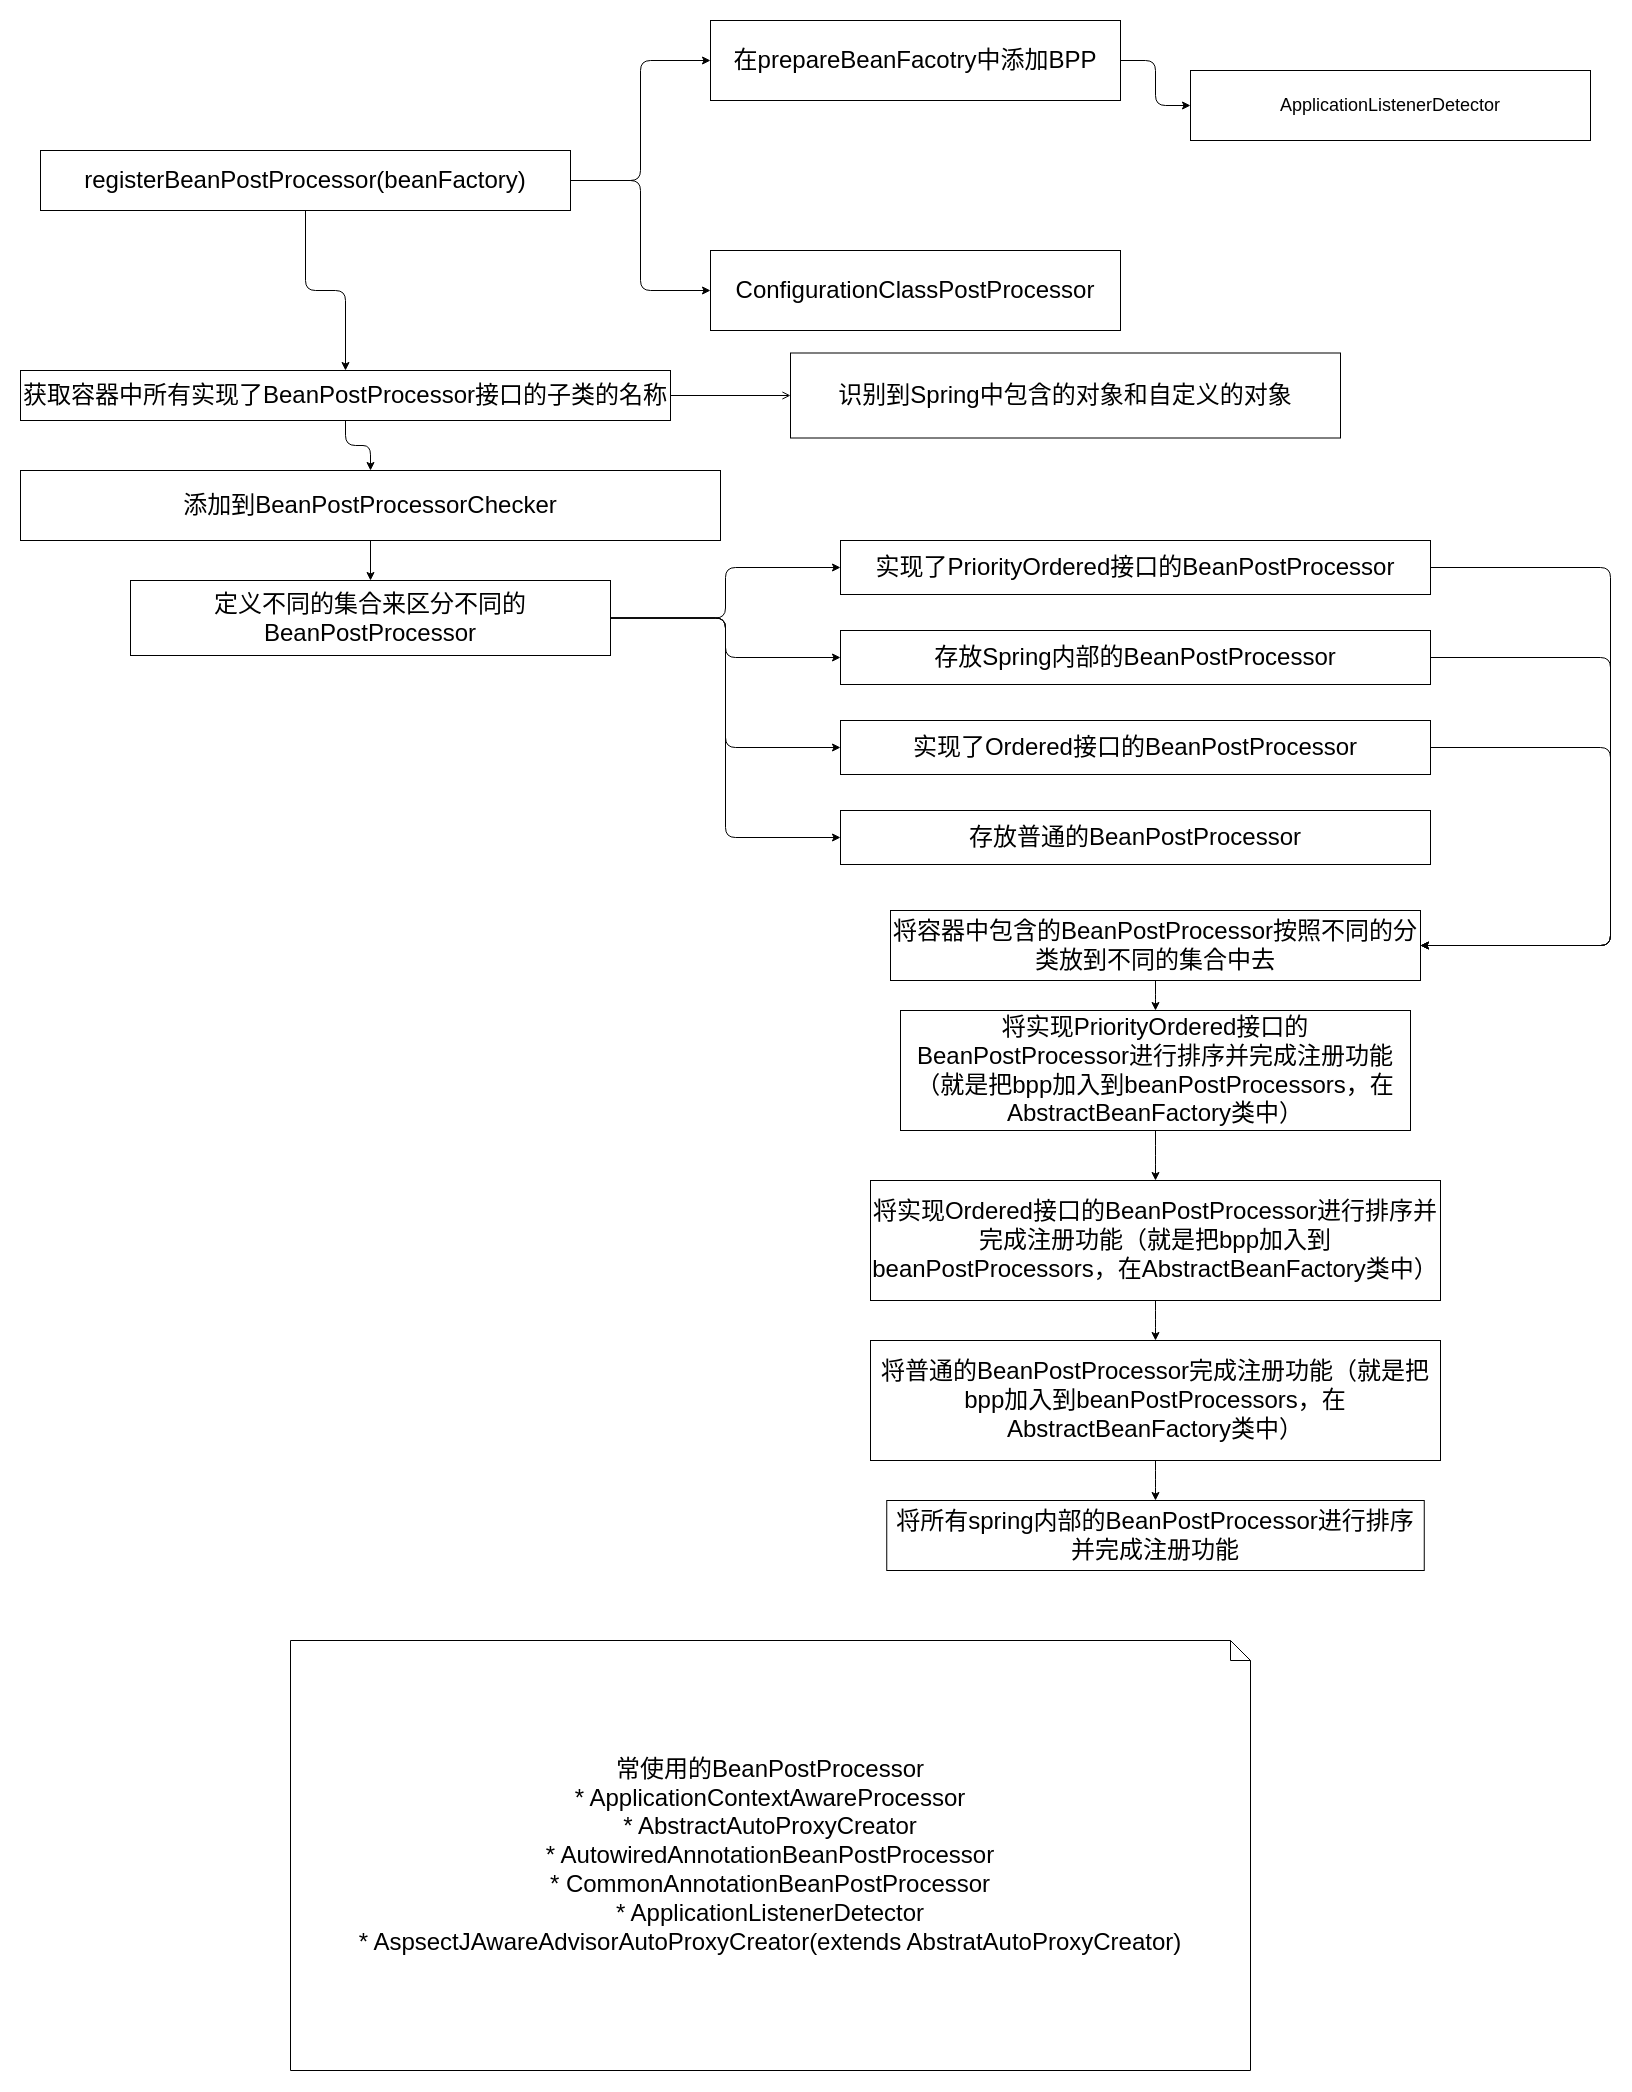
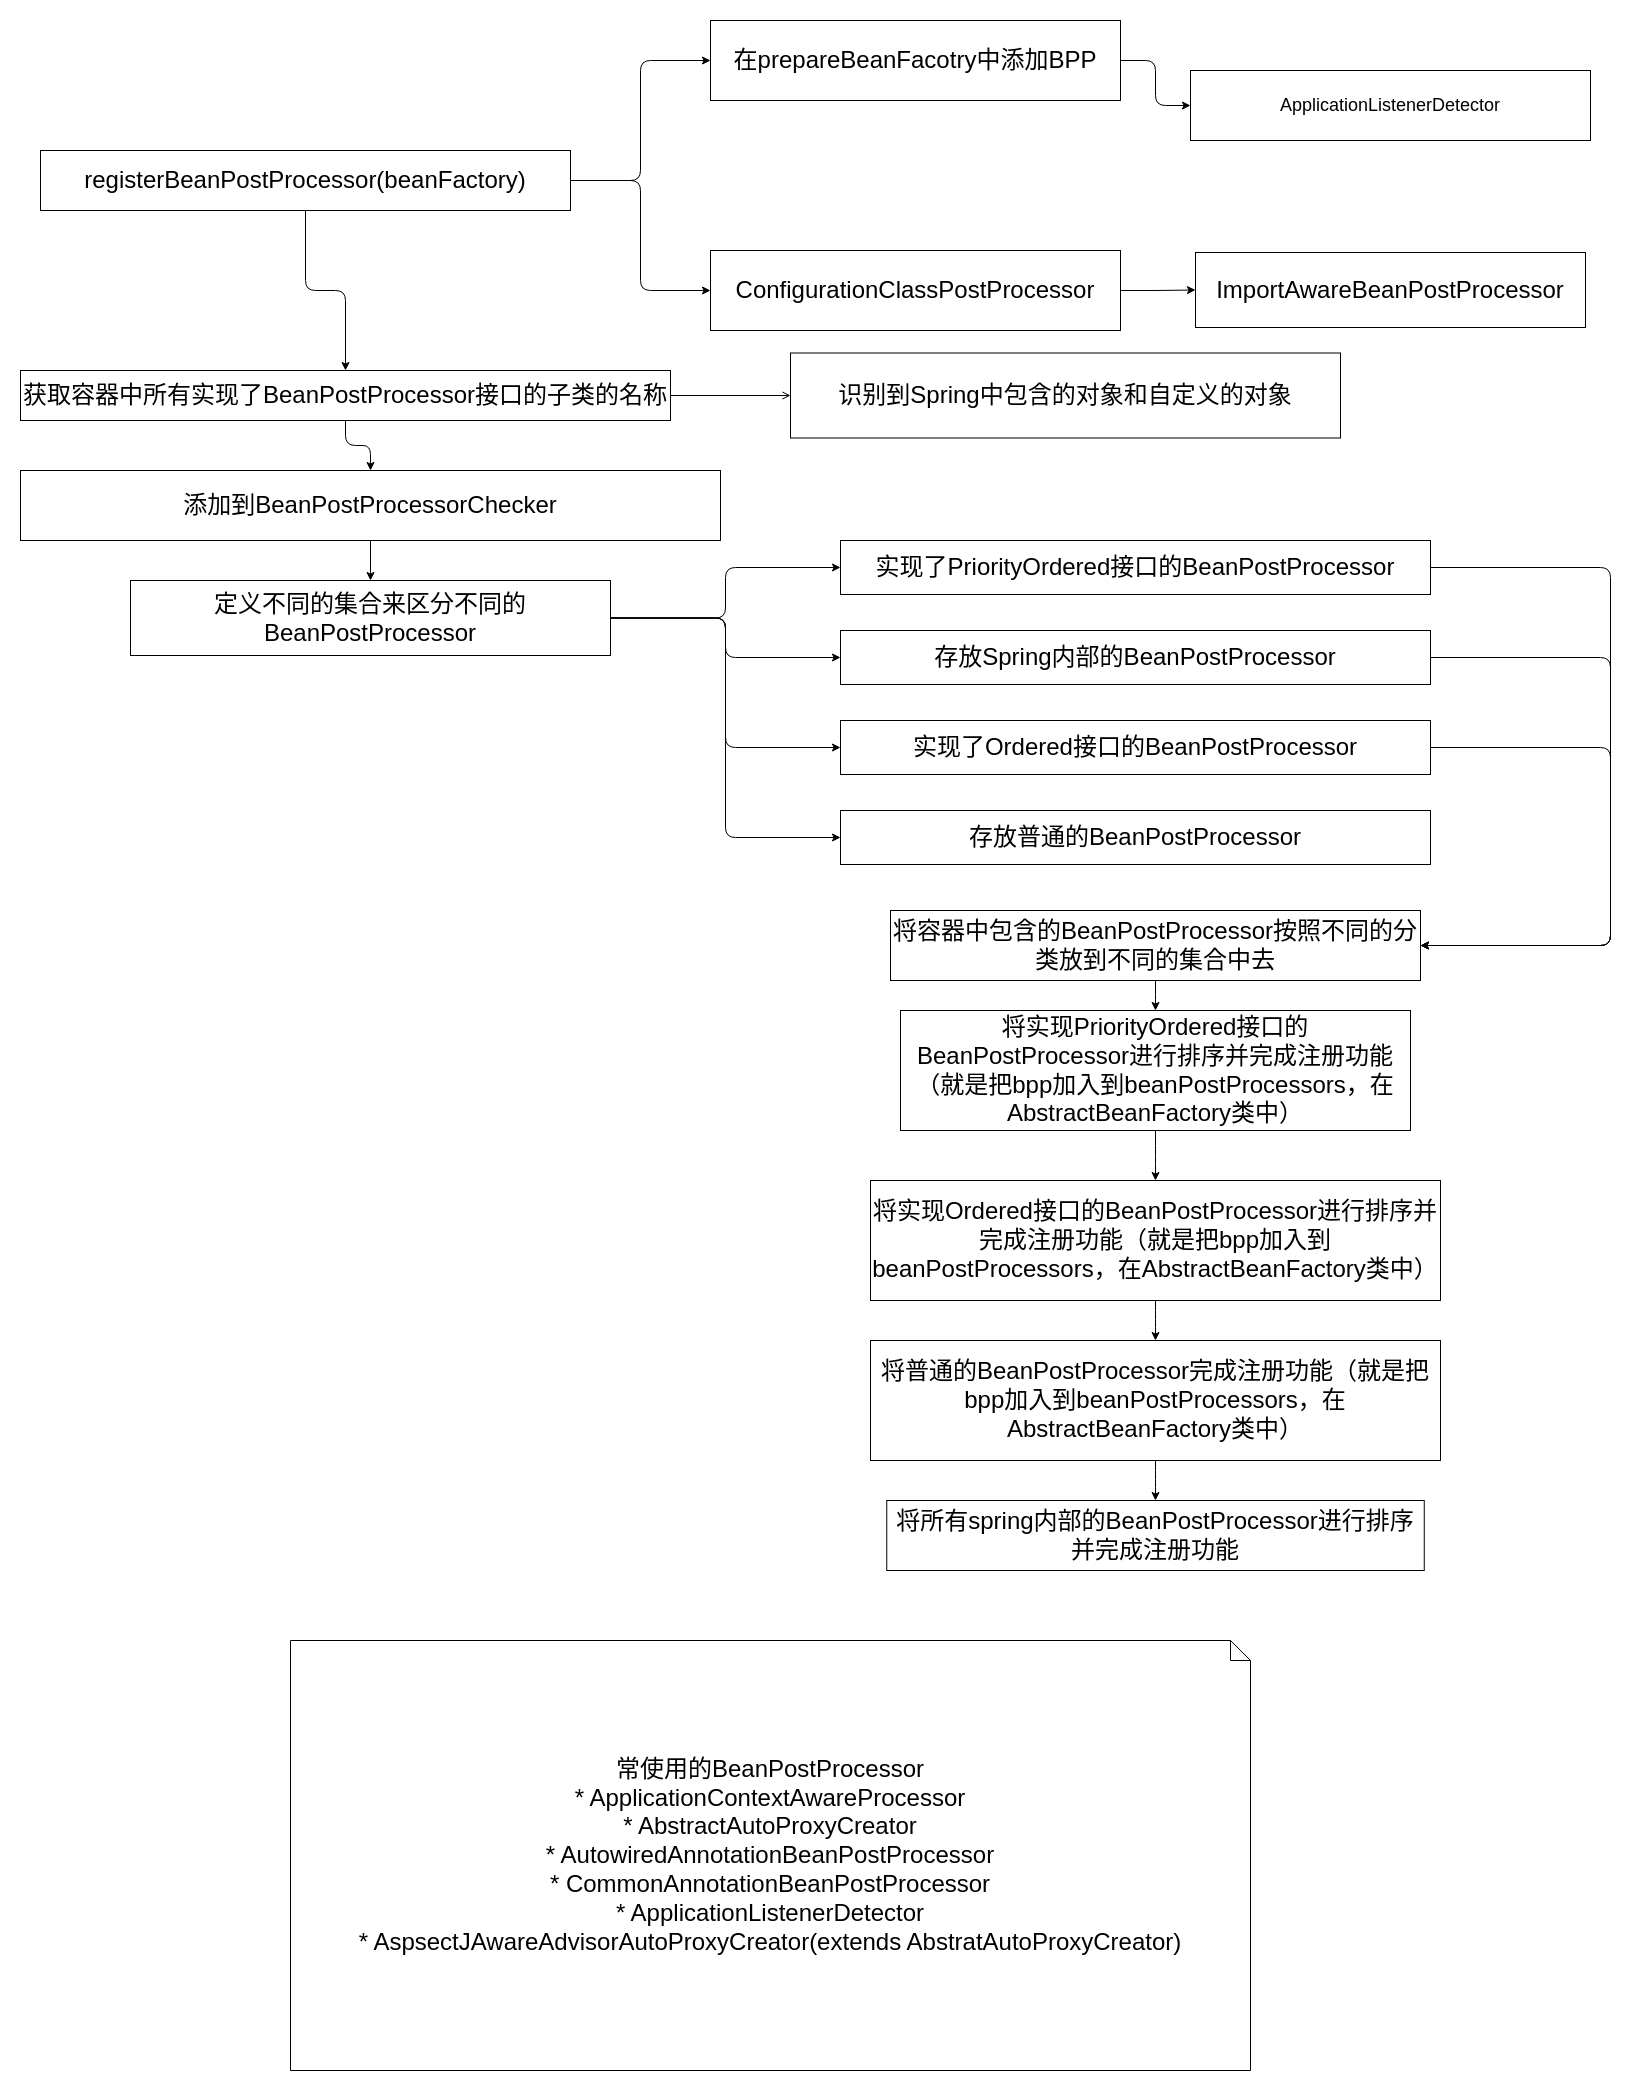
none -> (1155, 290)
none -> (1391, 290)
